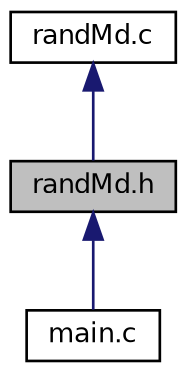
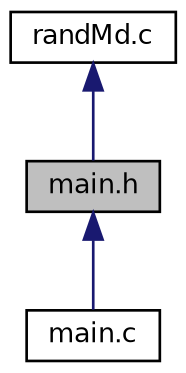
(93, 186) -> (93, 186)
